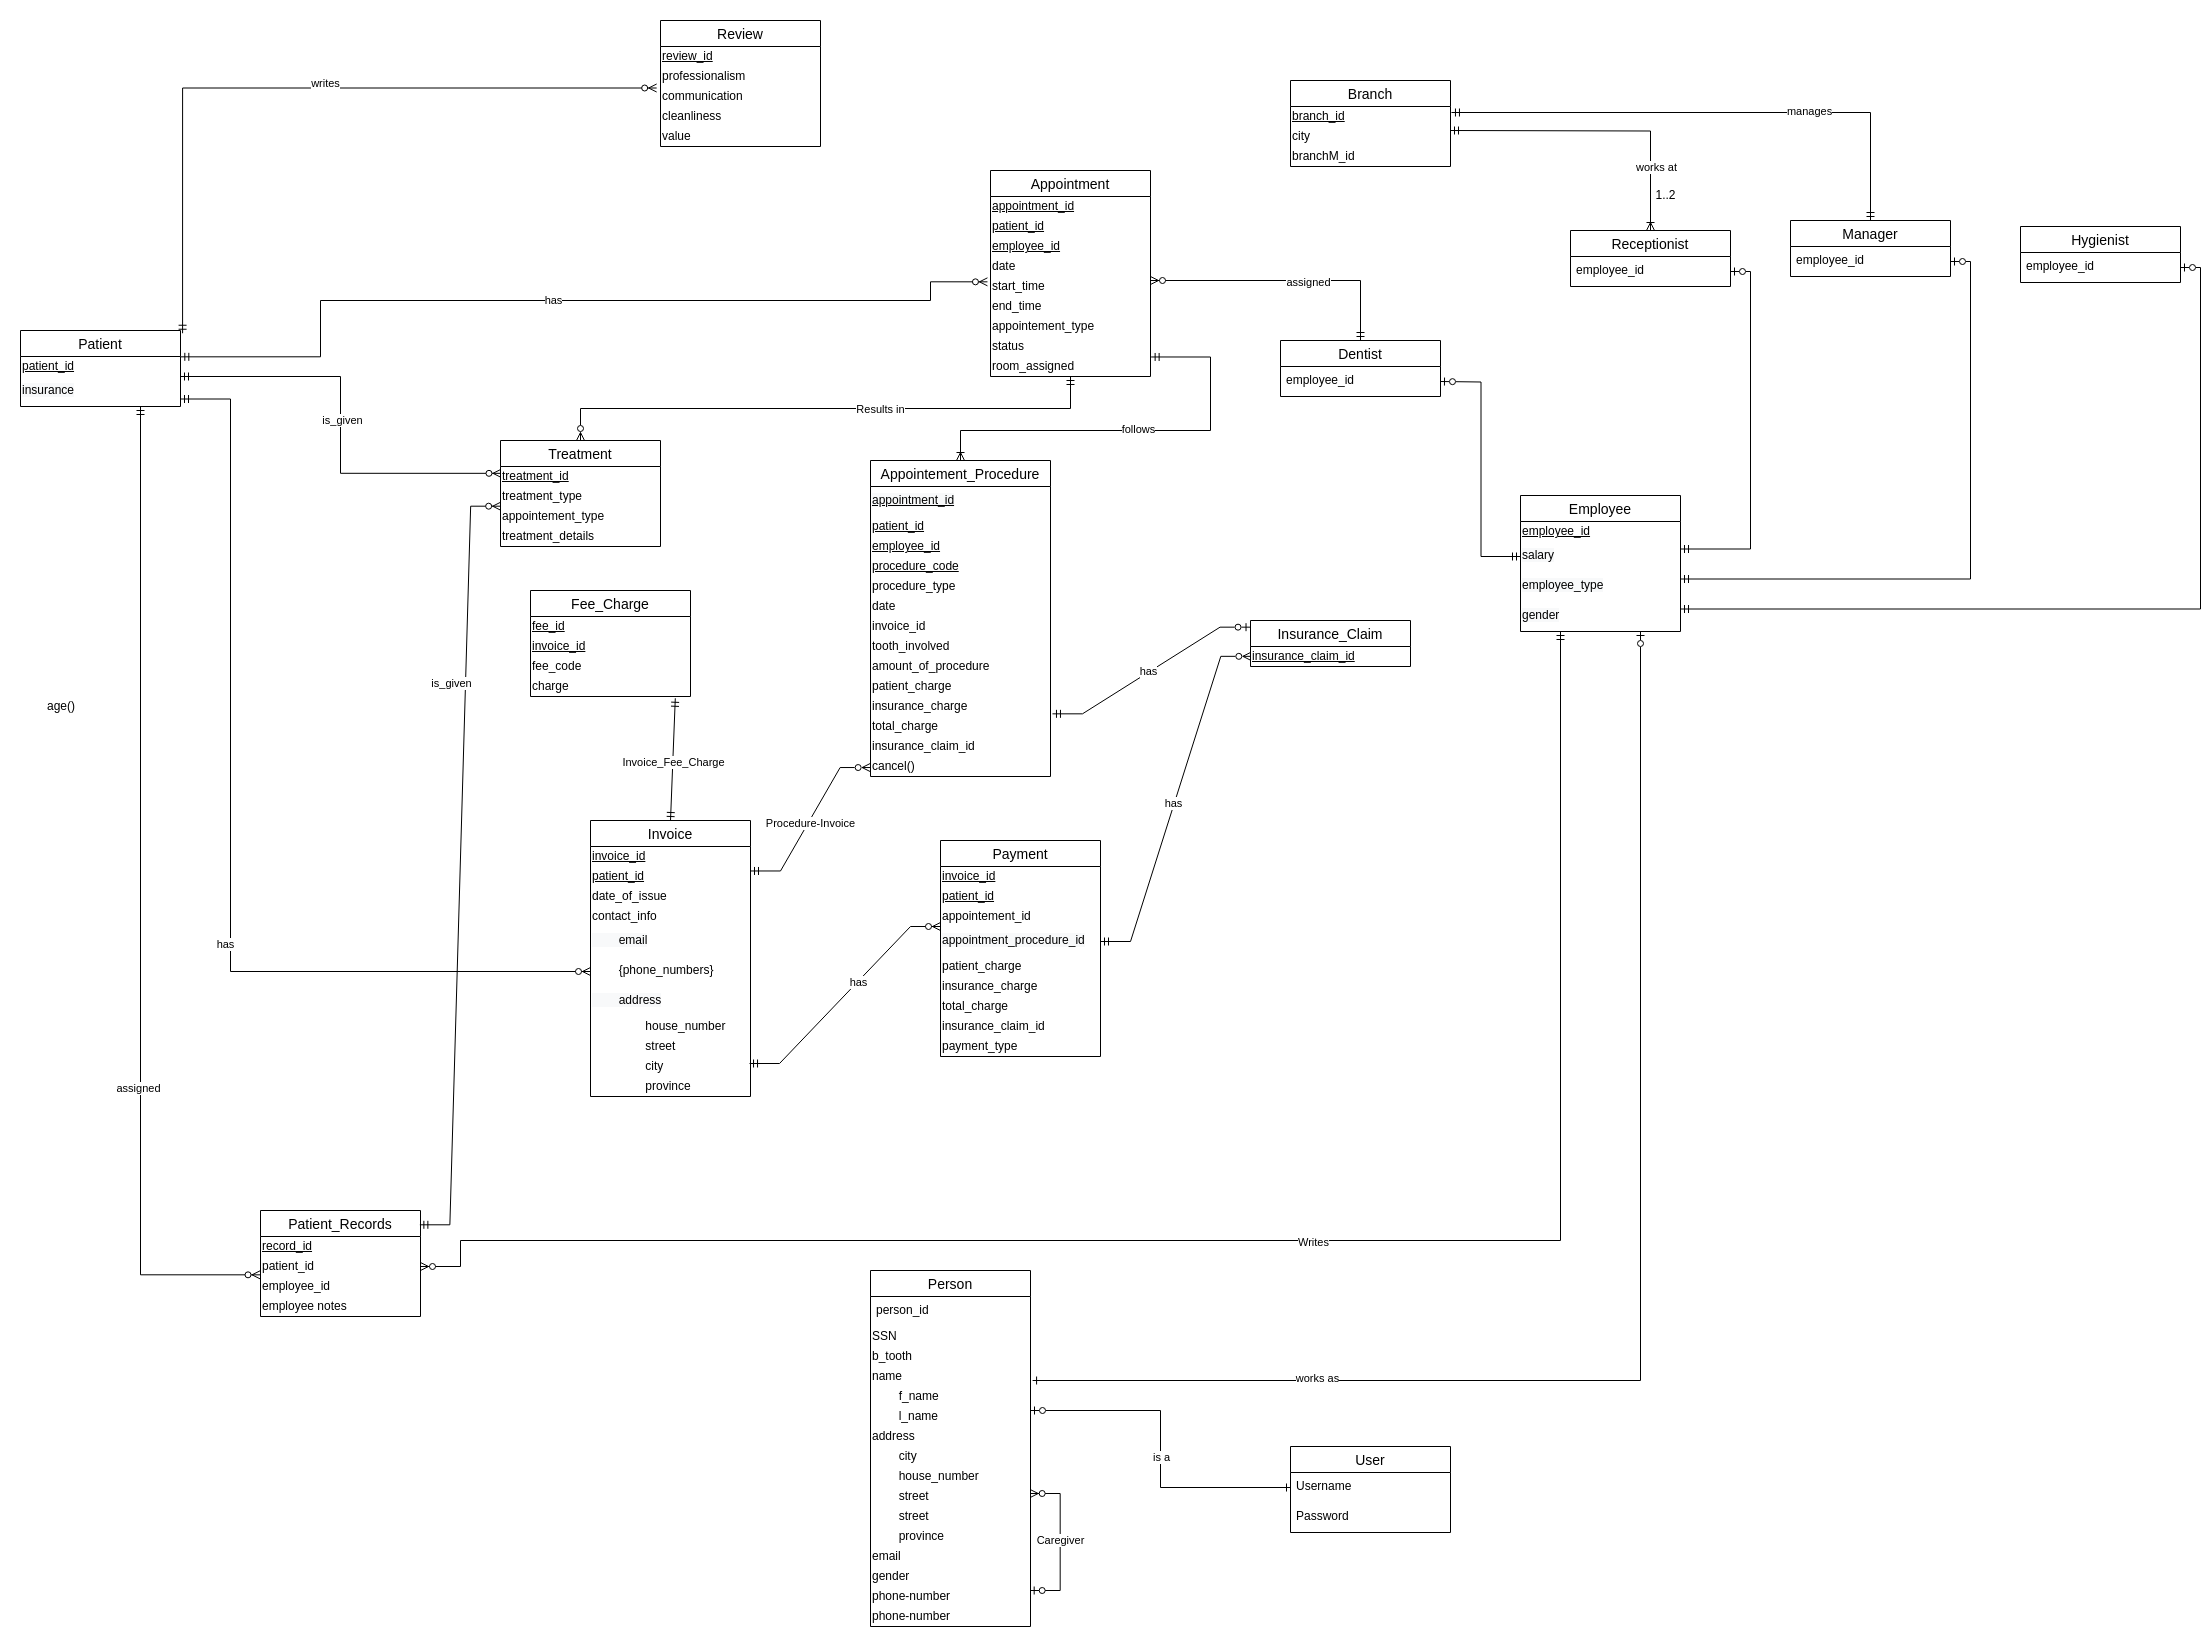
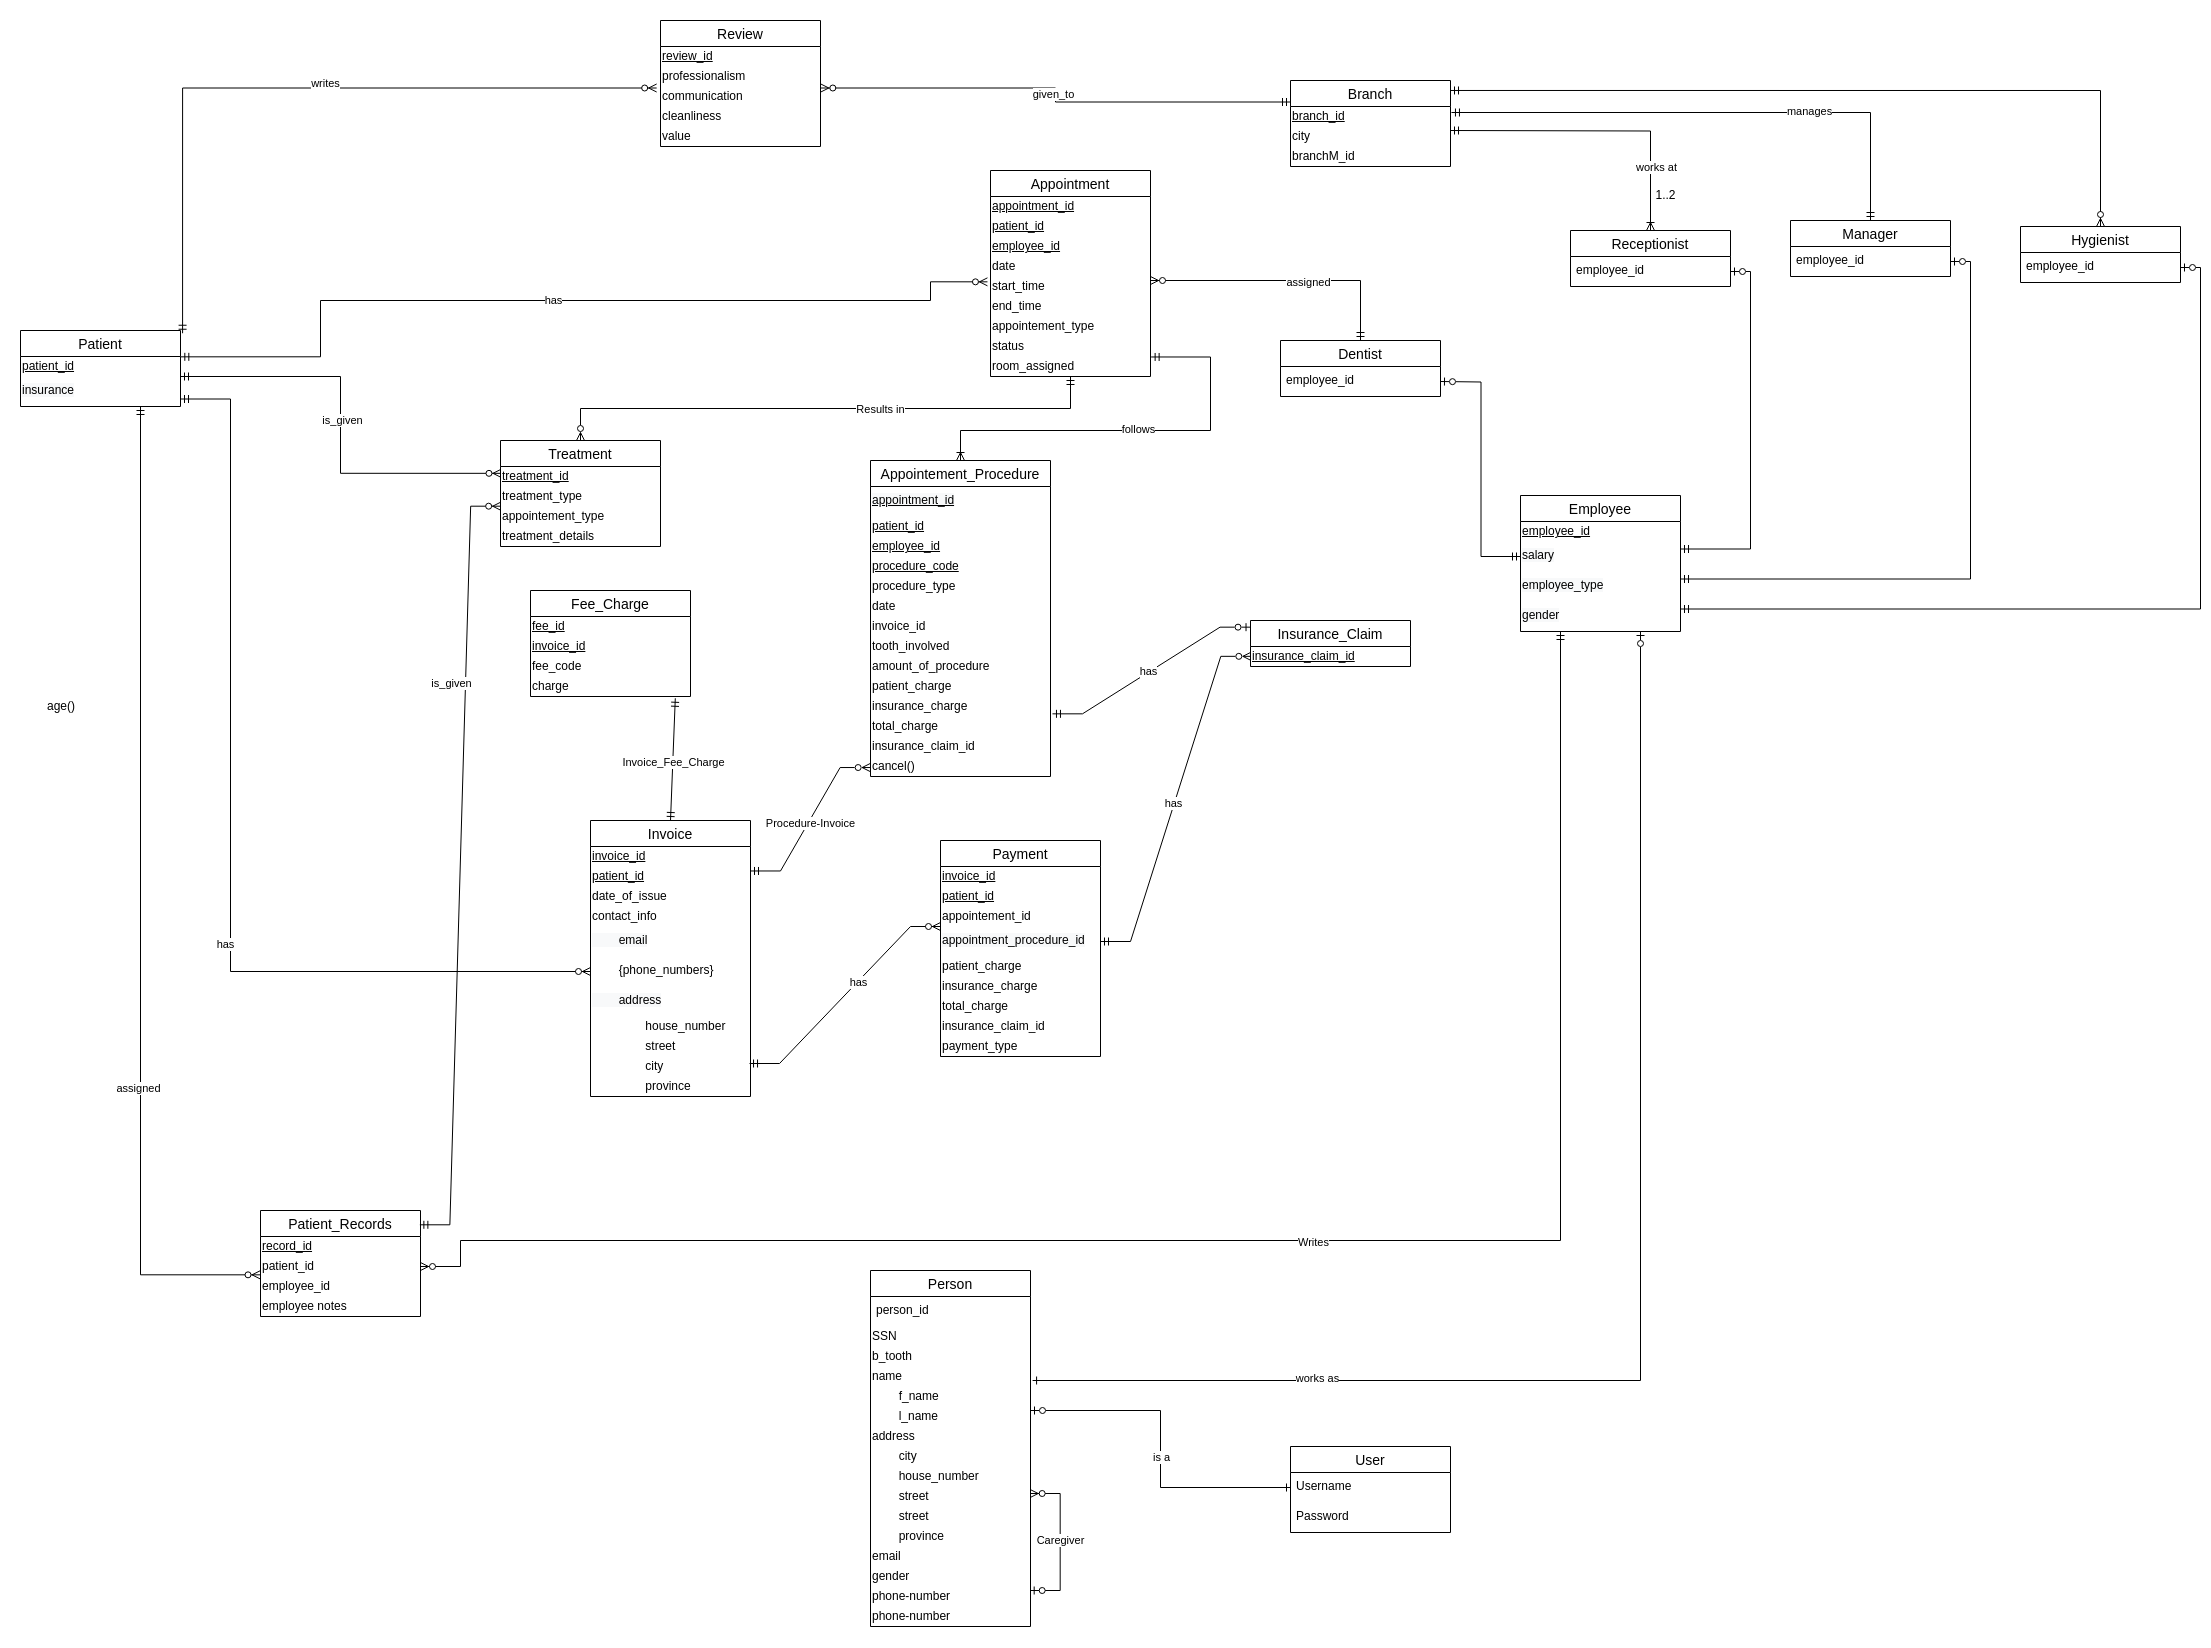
none -> (1844, 90)
none -> (1168, 102)
